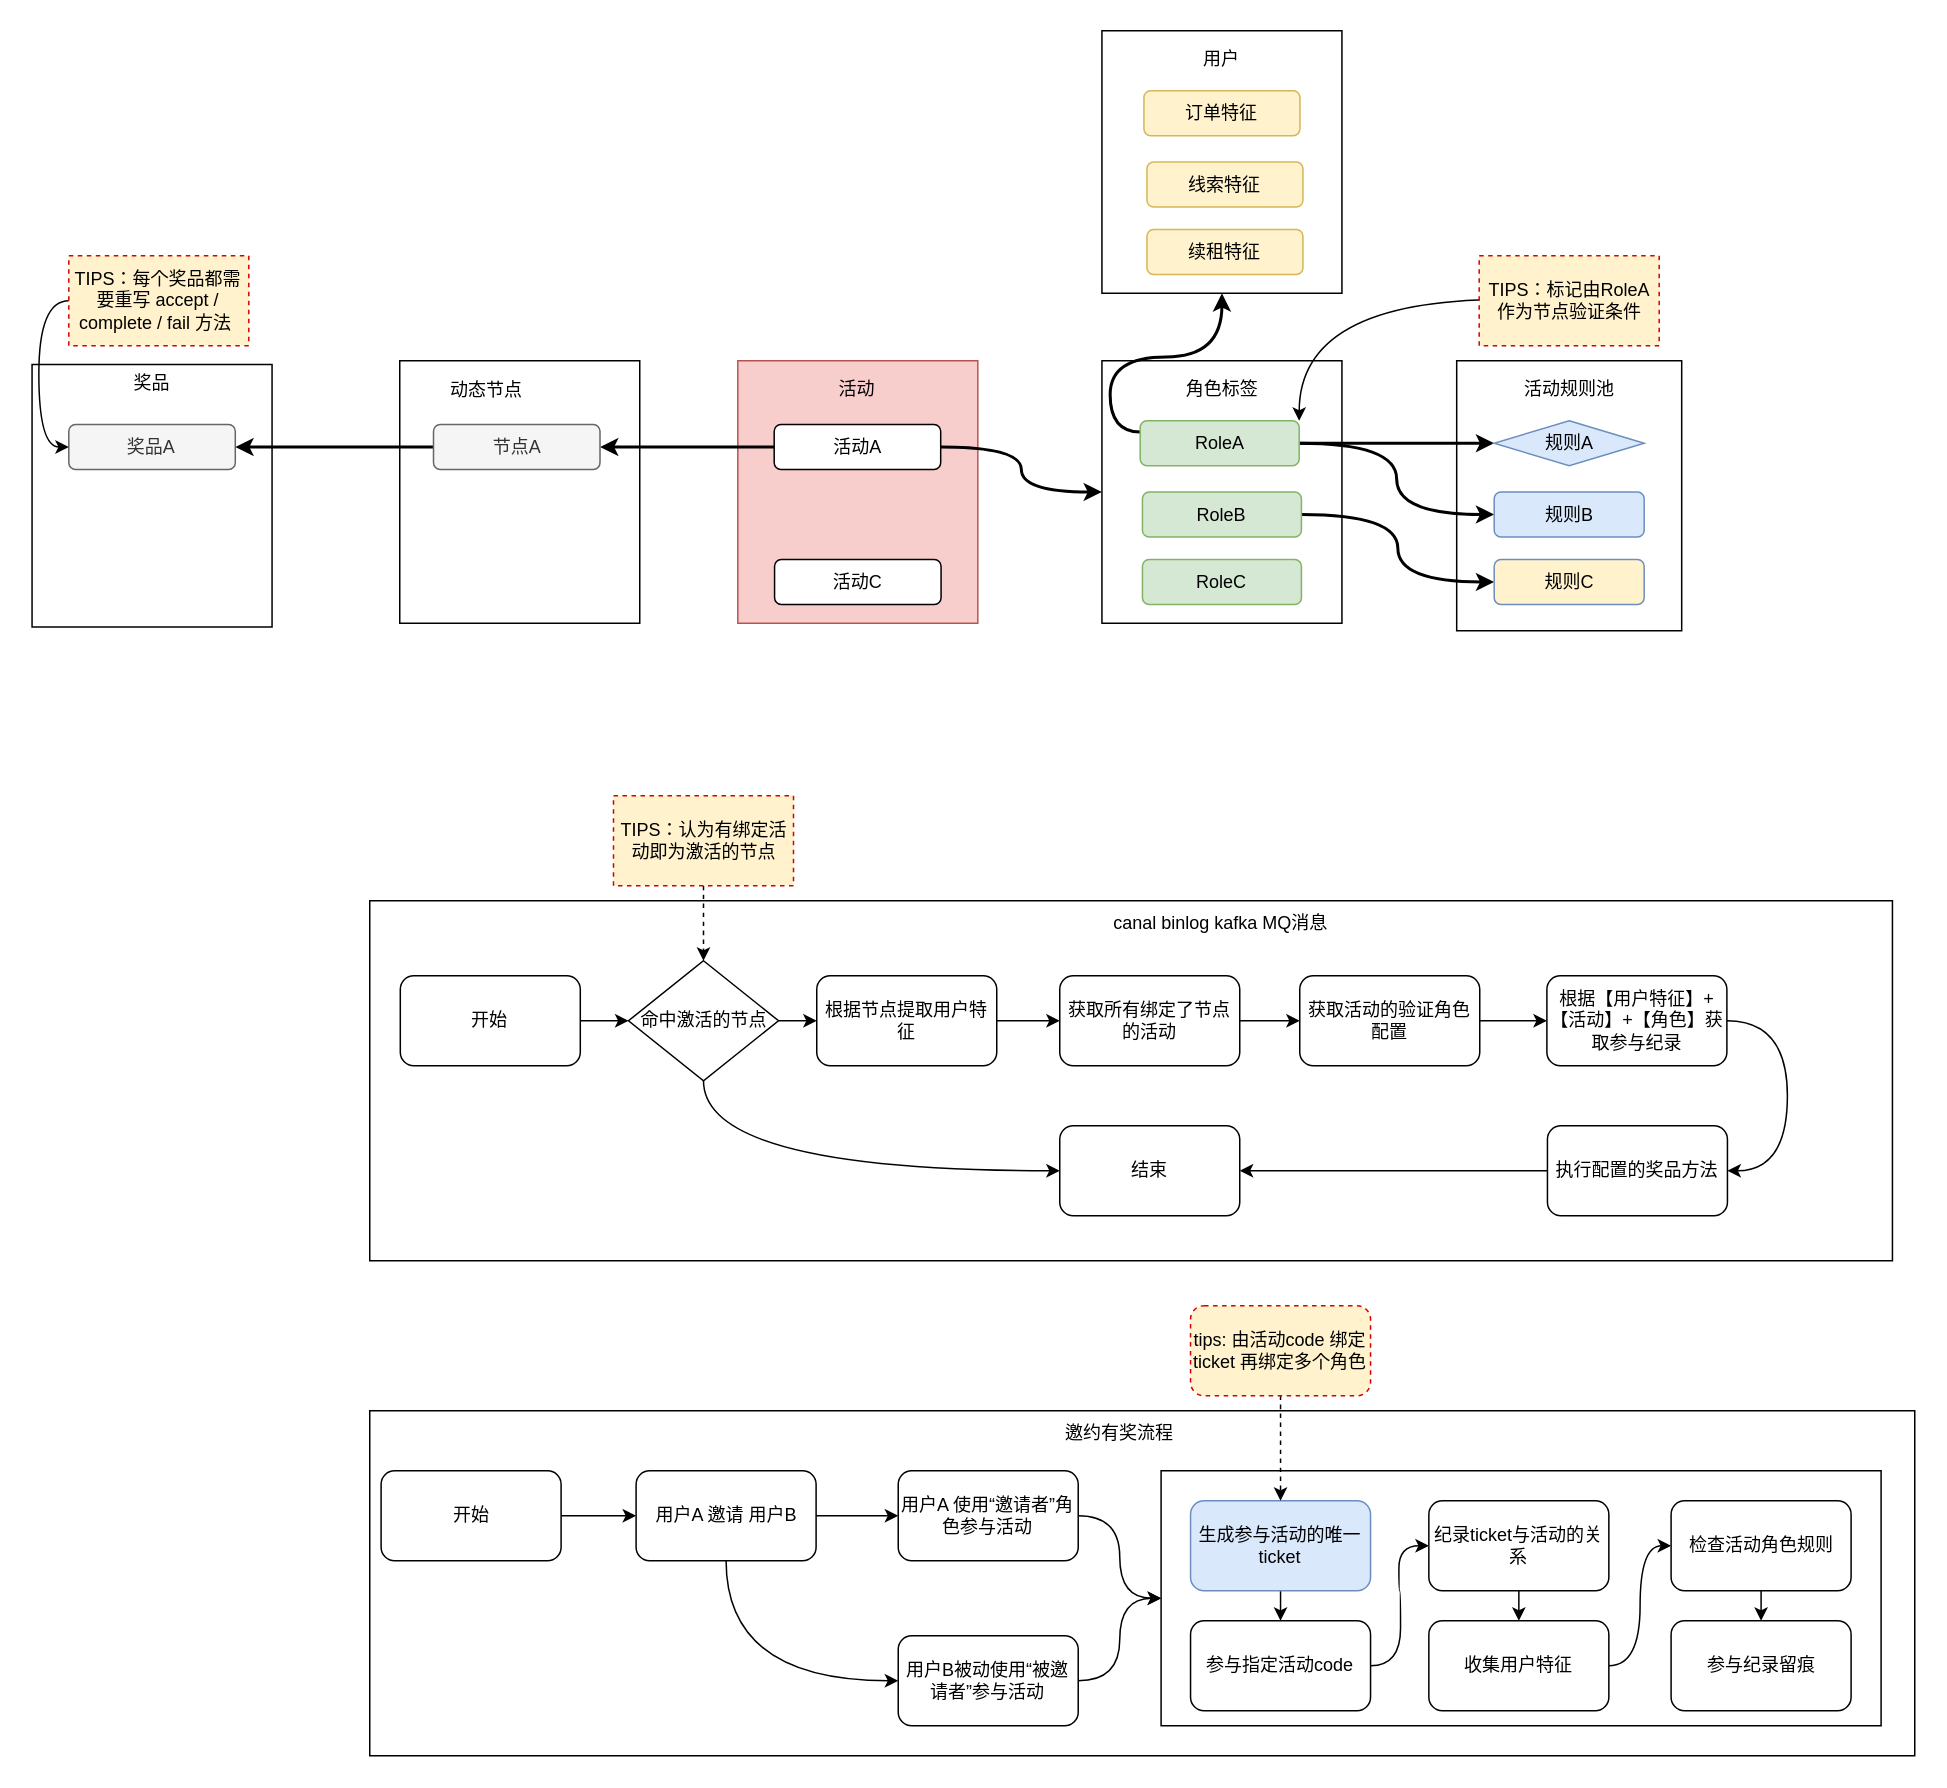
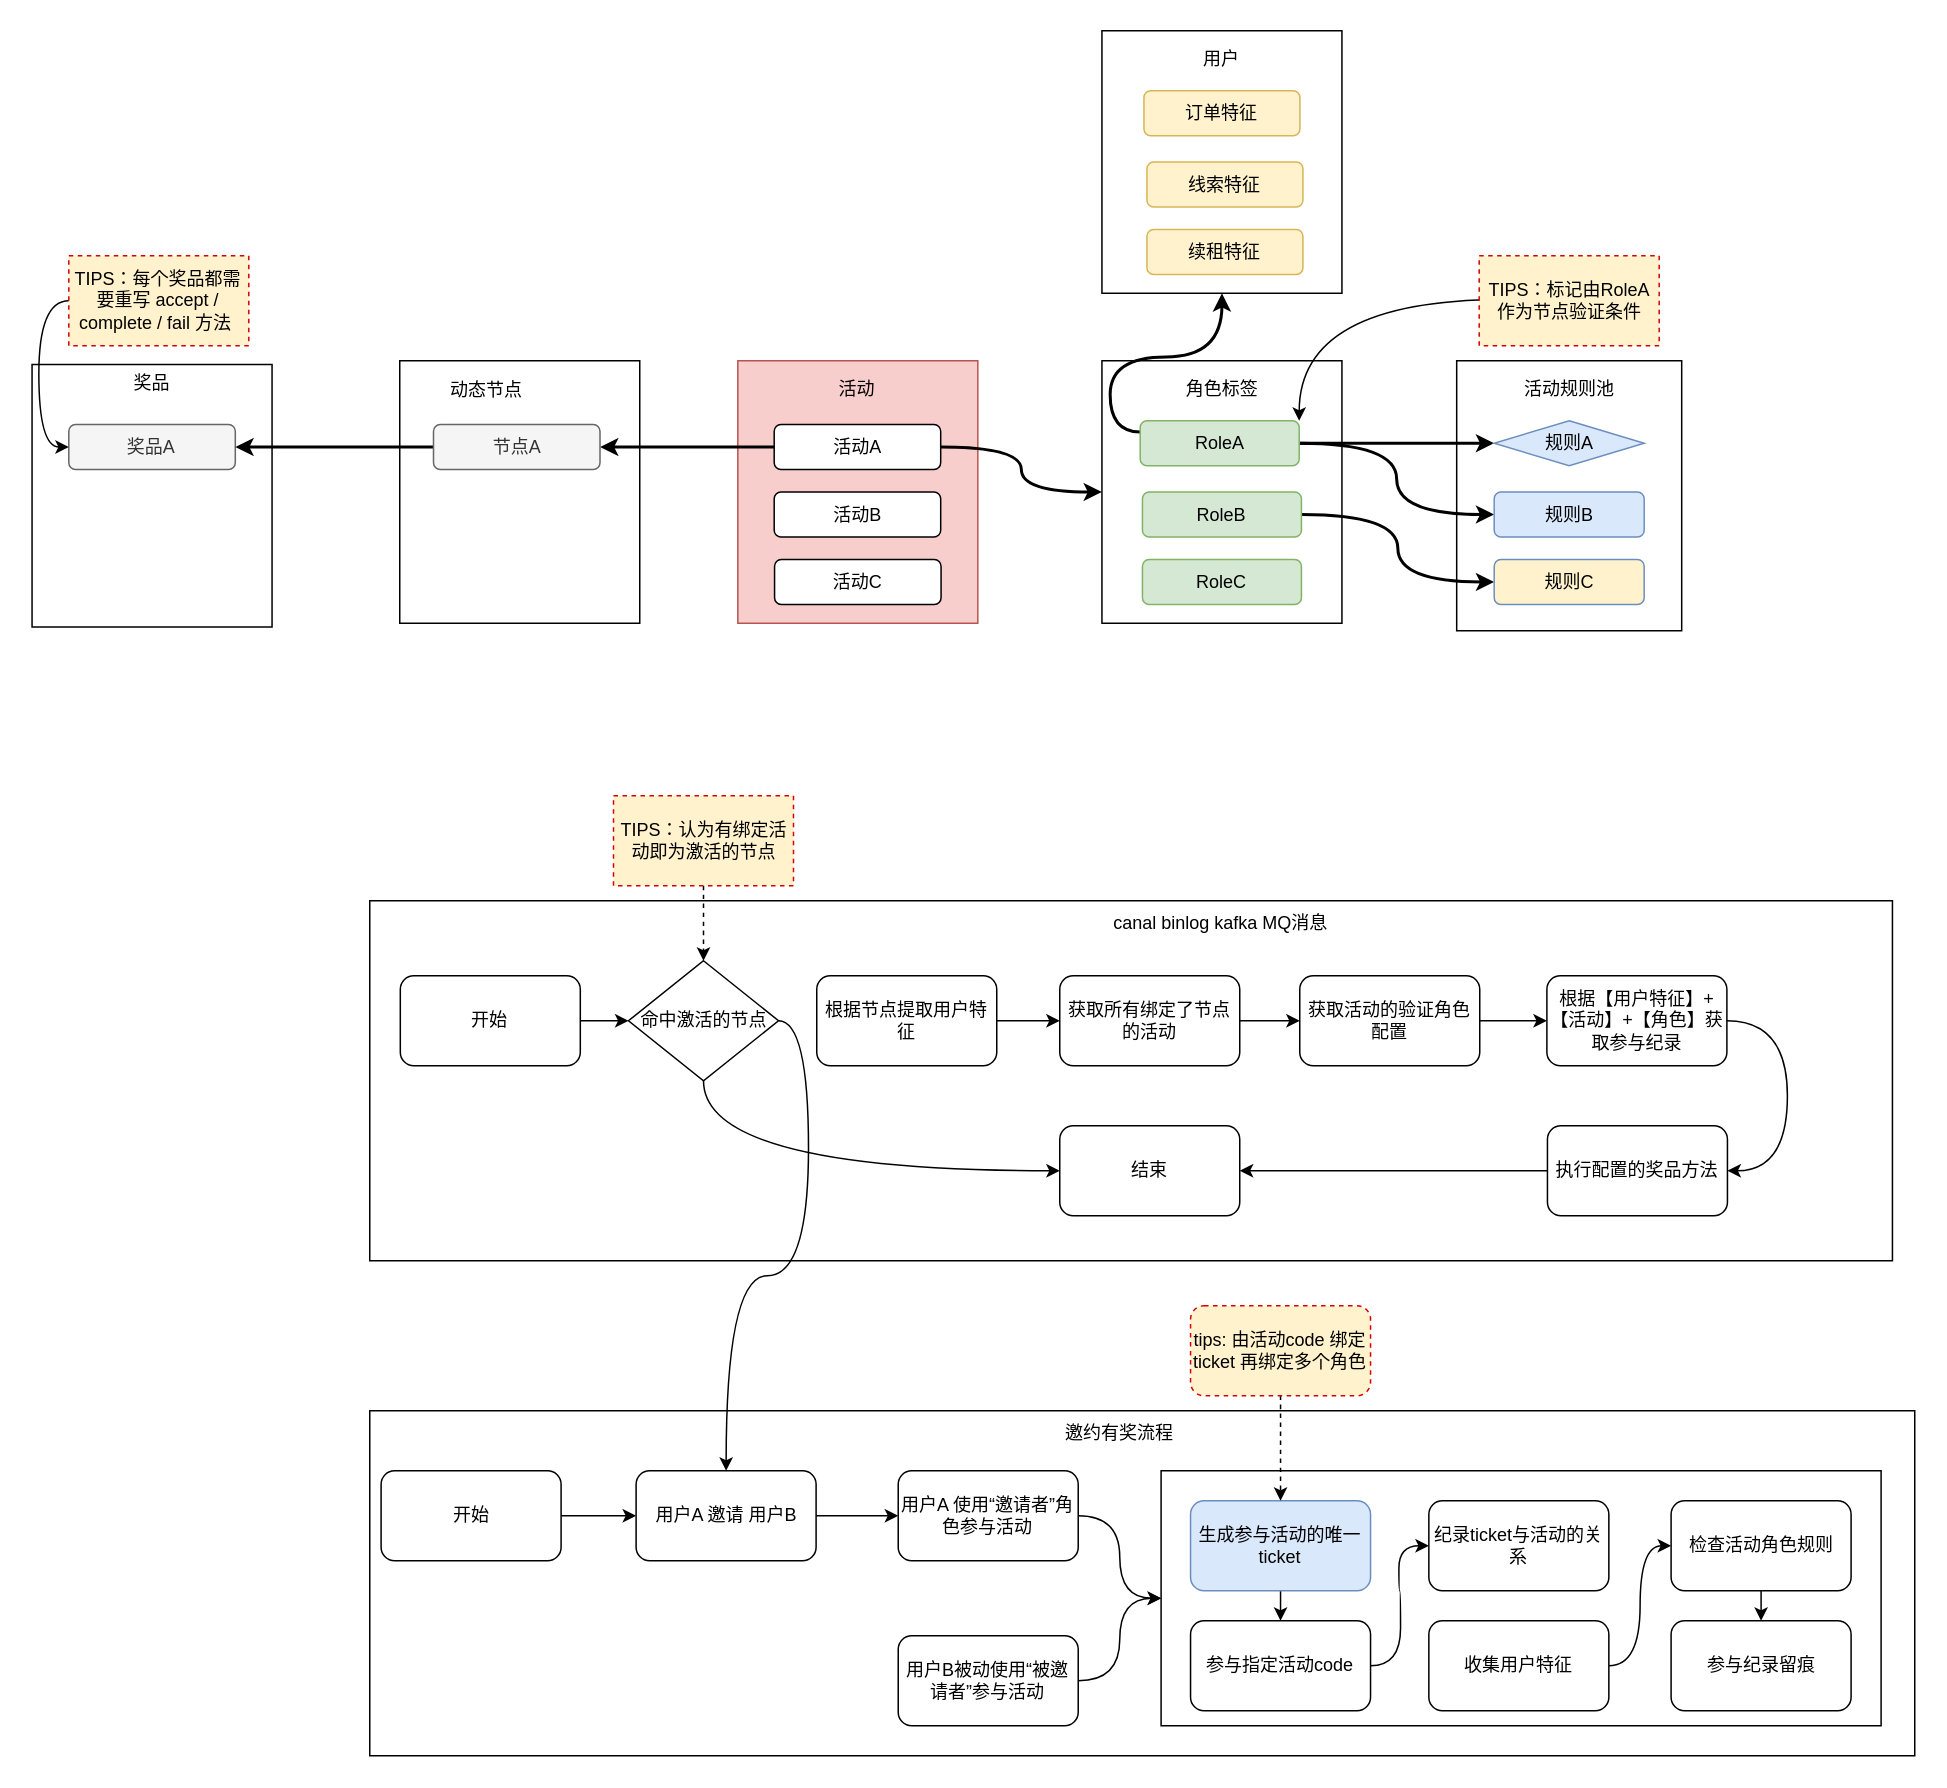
none -> (857, 515)
(794, 1021) -> (796, 1251)
(1519, 1601) -> none
(777, 1657) -> none
